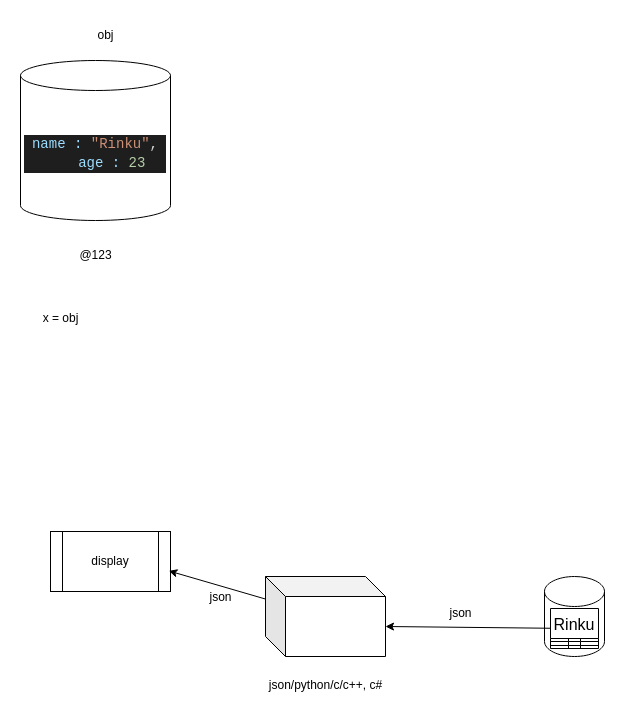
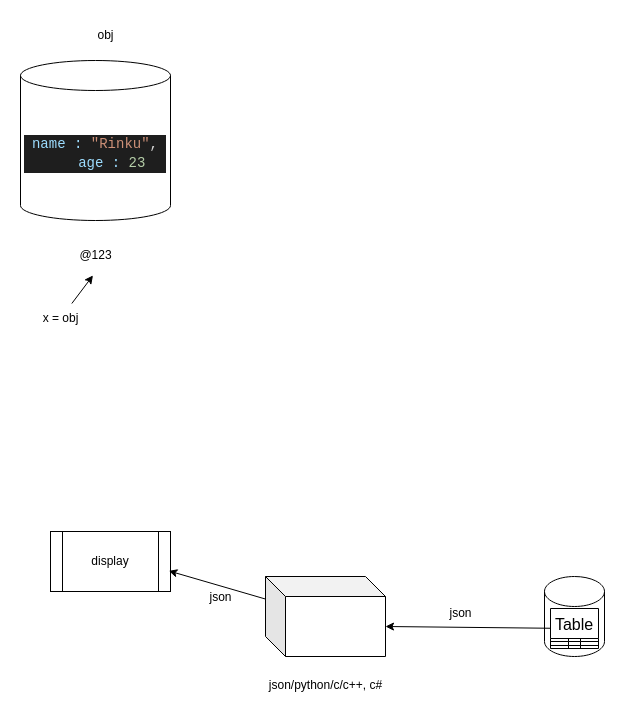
none -> (80, 292)
(574, 625) -> (574, 625)
